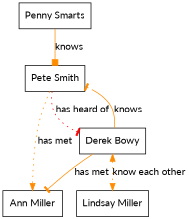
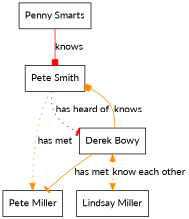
(55, 44) -> (55, 44)
(110, 105) -> (110, 105)
(33, 204) -> (33, 204)
